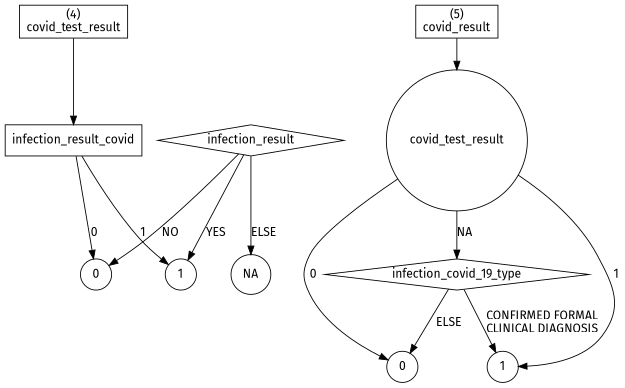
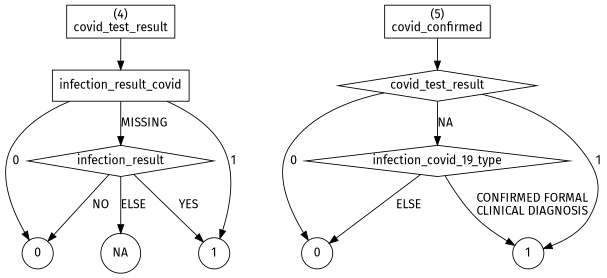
(457, 22) -> (437, 22)
none -> (121, 119)
(457, 140) -> (437, 86)
